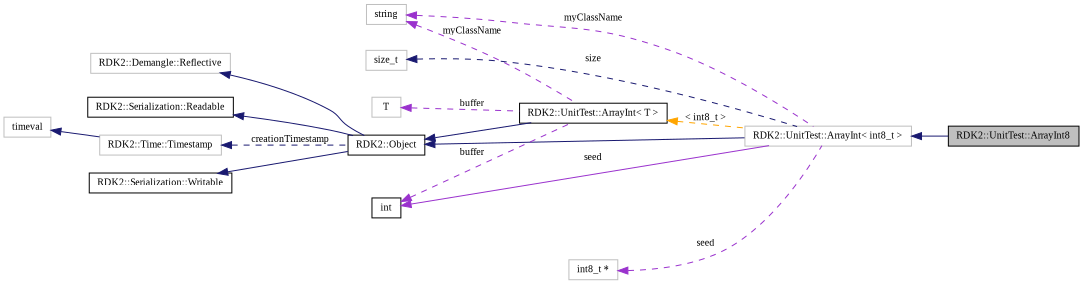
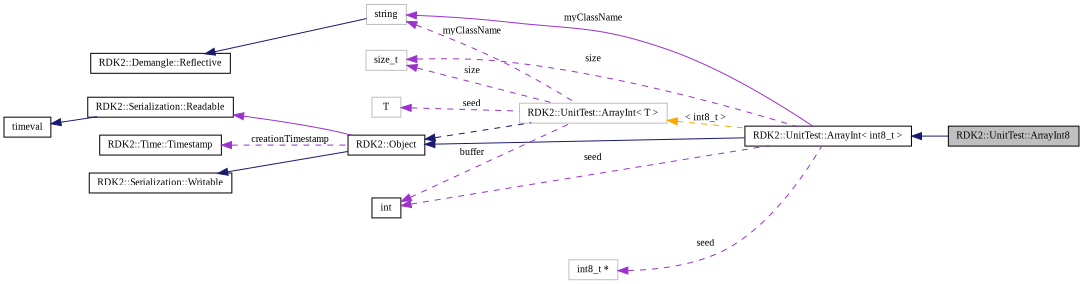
(625, 37) -> (625, 37)
(161, 63) -> (161, 63)
(609, 78) -> (609, 78)
none -> (486, 86)
(301, 97) -> (291, 35)
(472, 104) -> (472, 104)
(593, 113) -> (593, 113)
(299, 124) -> (299, 124)
(27, 127) -> (27, 127)
(483, 130) -> (483, 130)
(80, 134) -> (79, 119)
(828, 136) -> (828, 136)
(161, 145) -> (161, 145)
(290, 145) -> (290, 145)
(590, 175) -> (590, 175)
